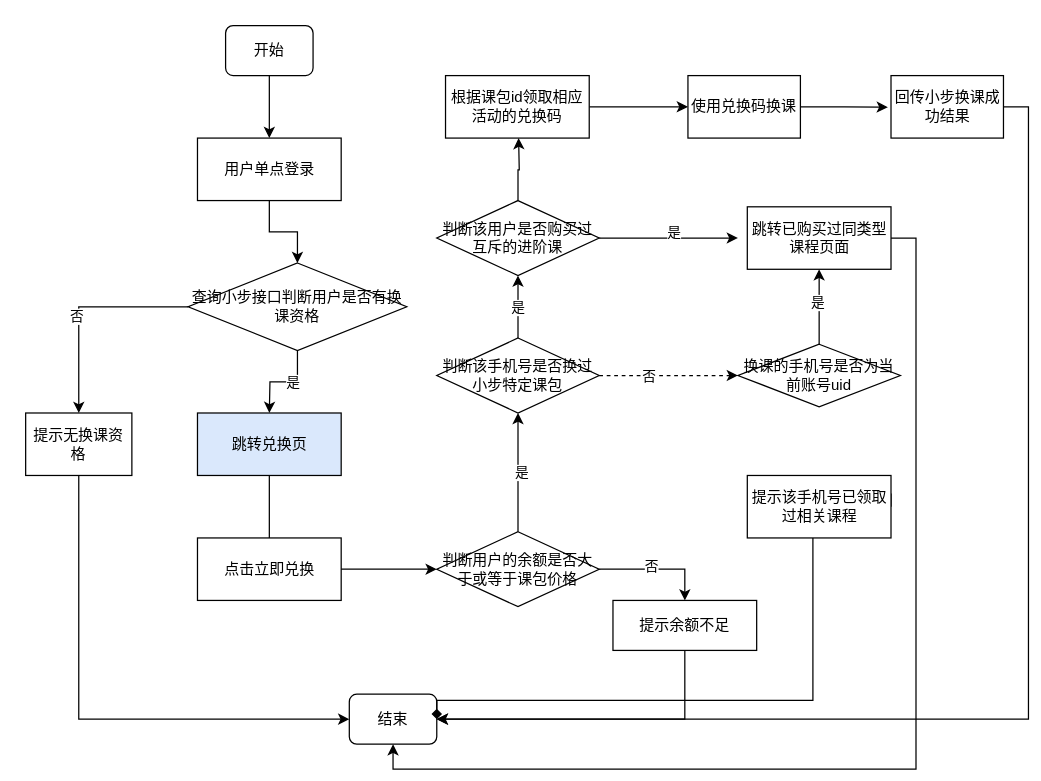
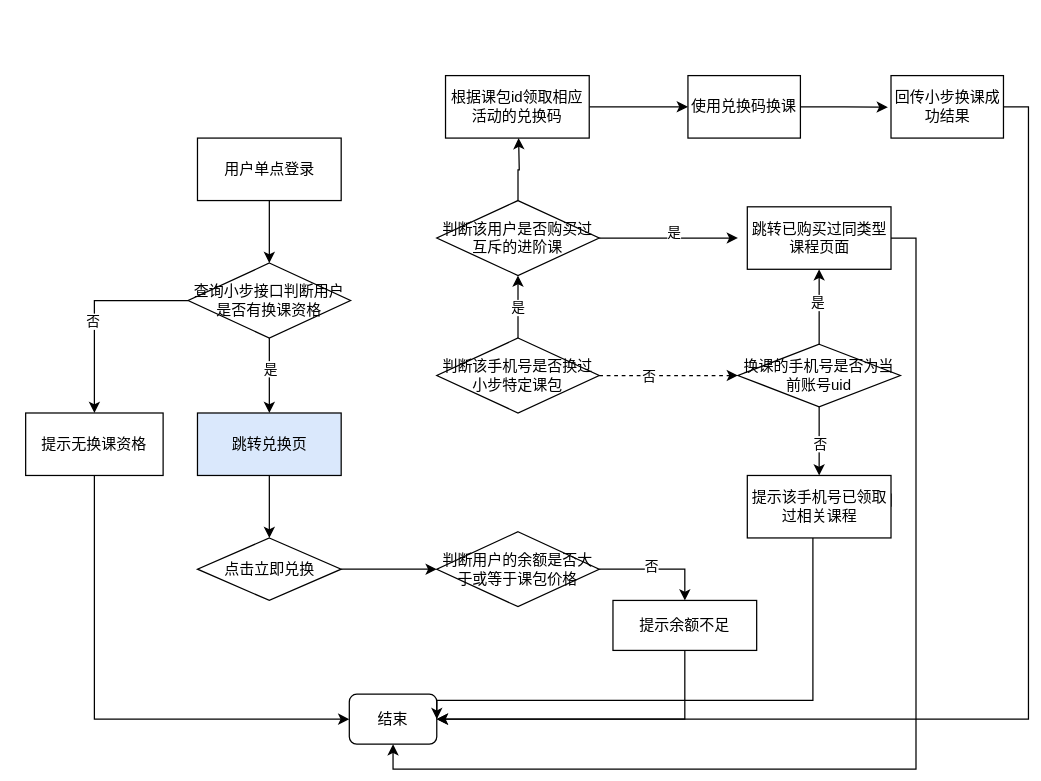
(269, 51) -> none
(269, 103) -> none
(298, 307) -> (269, 301)
none -> (819, 437)
(79, 444) -> (94, 444)
(518, 476) -> none
(269, 532) -> (269, 528)
(269, 569) -> (269, 569)
(437, 708) -> (437, 709)
